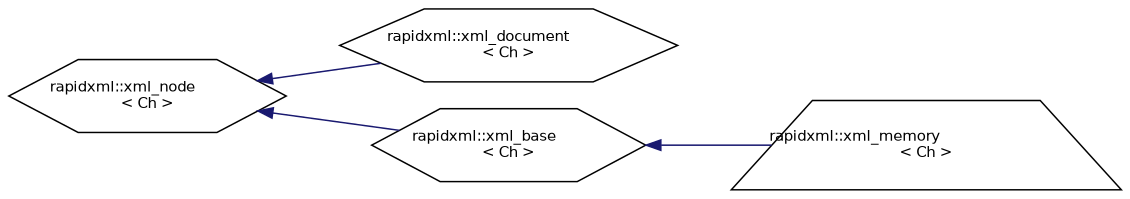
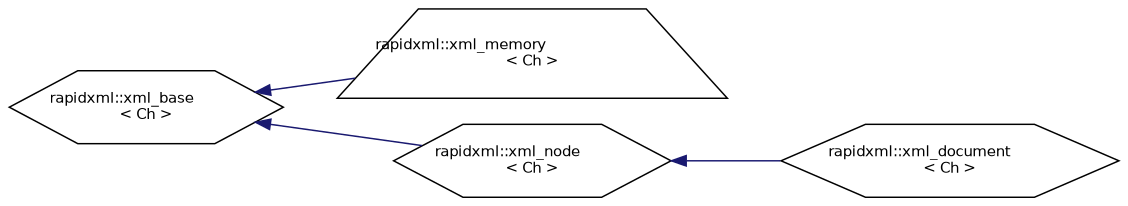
(336, 122) -> (346, 135)
